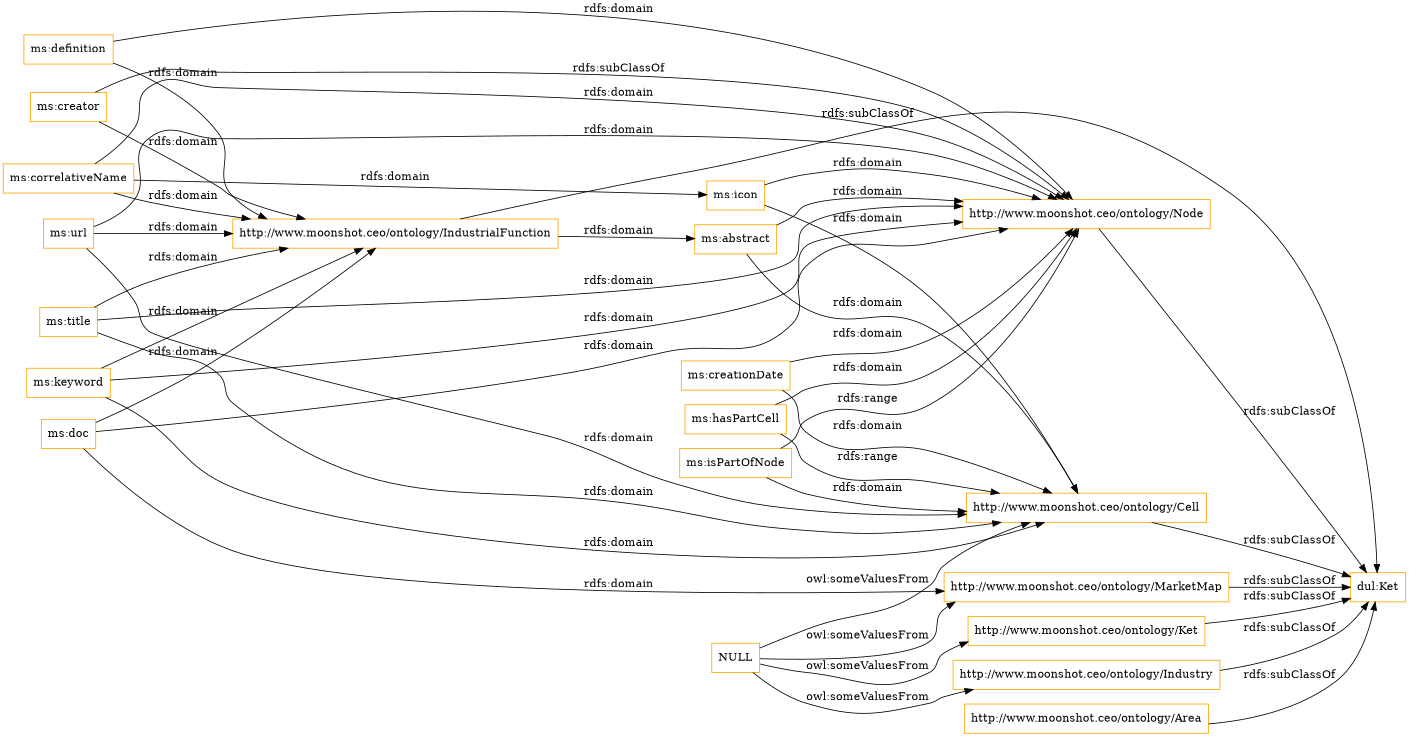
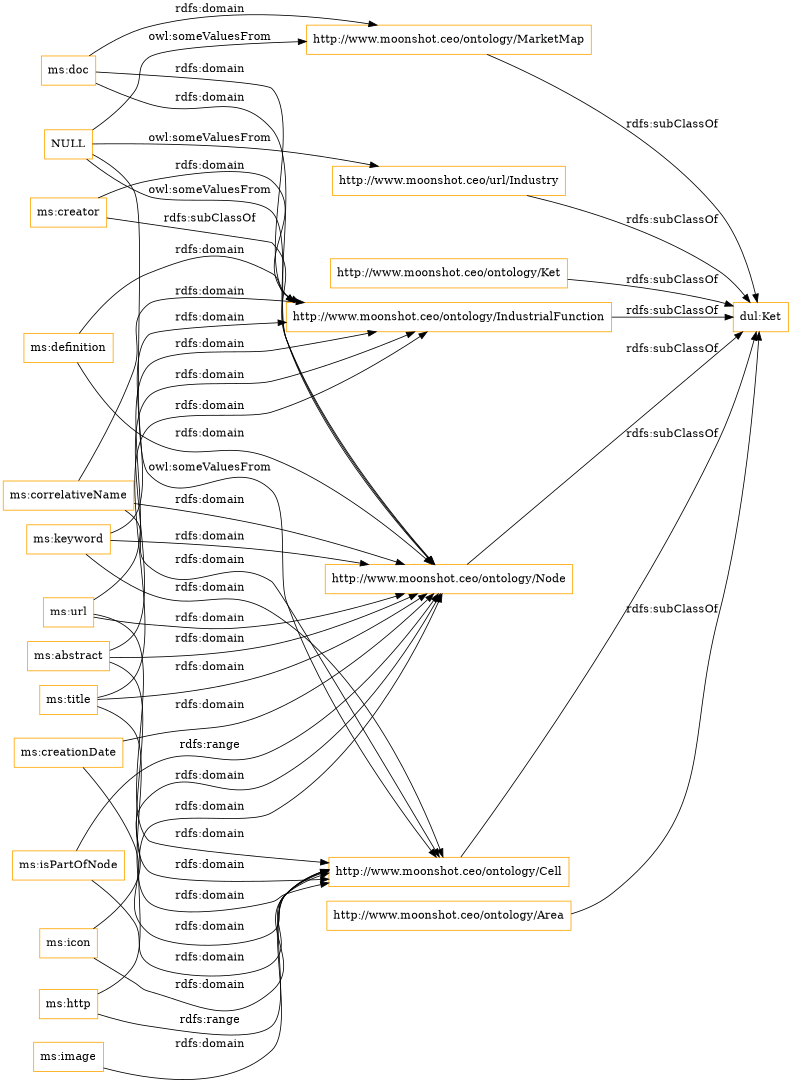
(416, 187) -> (324, 665)
(622, 237) -> (148, 398)
(736, 419) -> (69, 1004)
(1086, 675) -> (449, 181)
(866, 683) -> (266, 208)
none -> (69, 1057)
